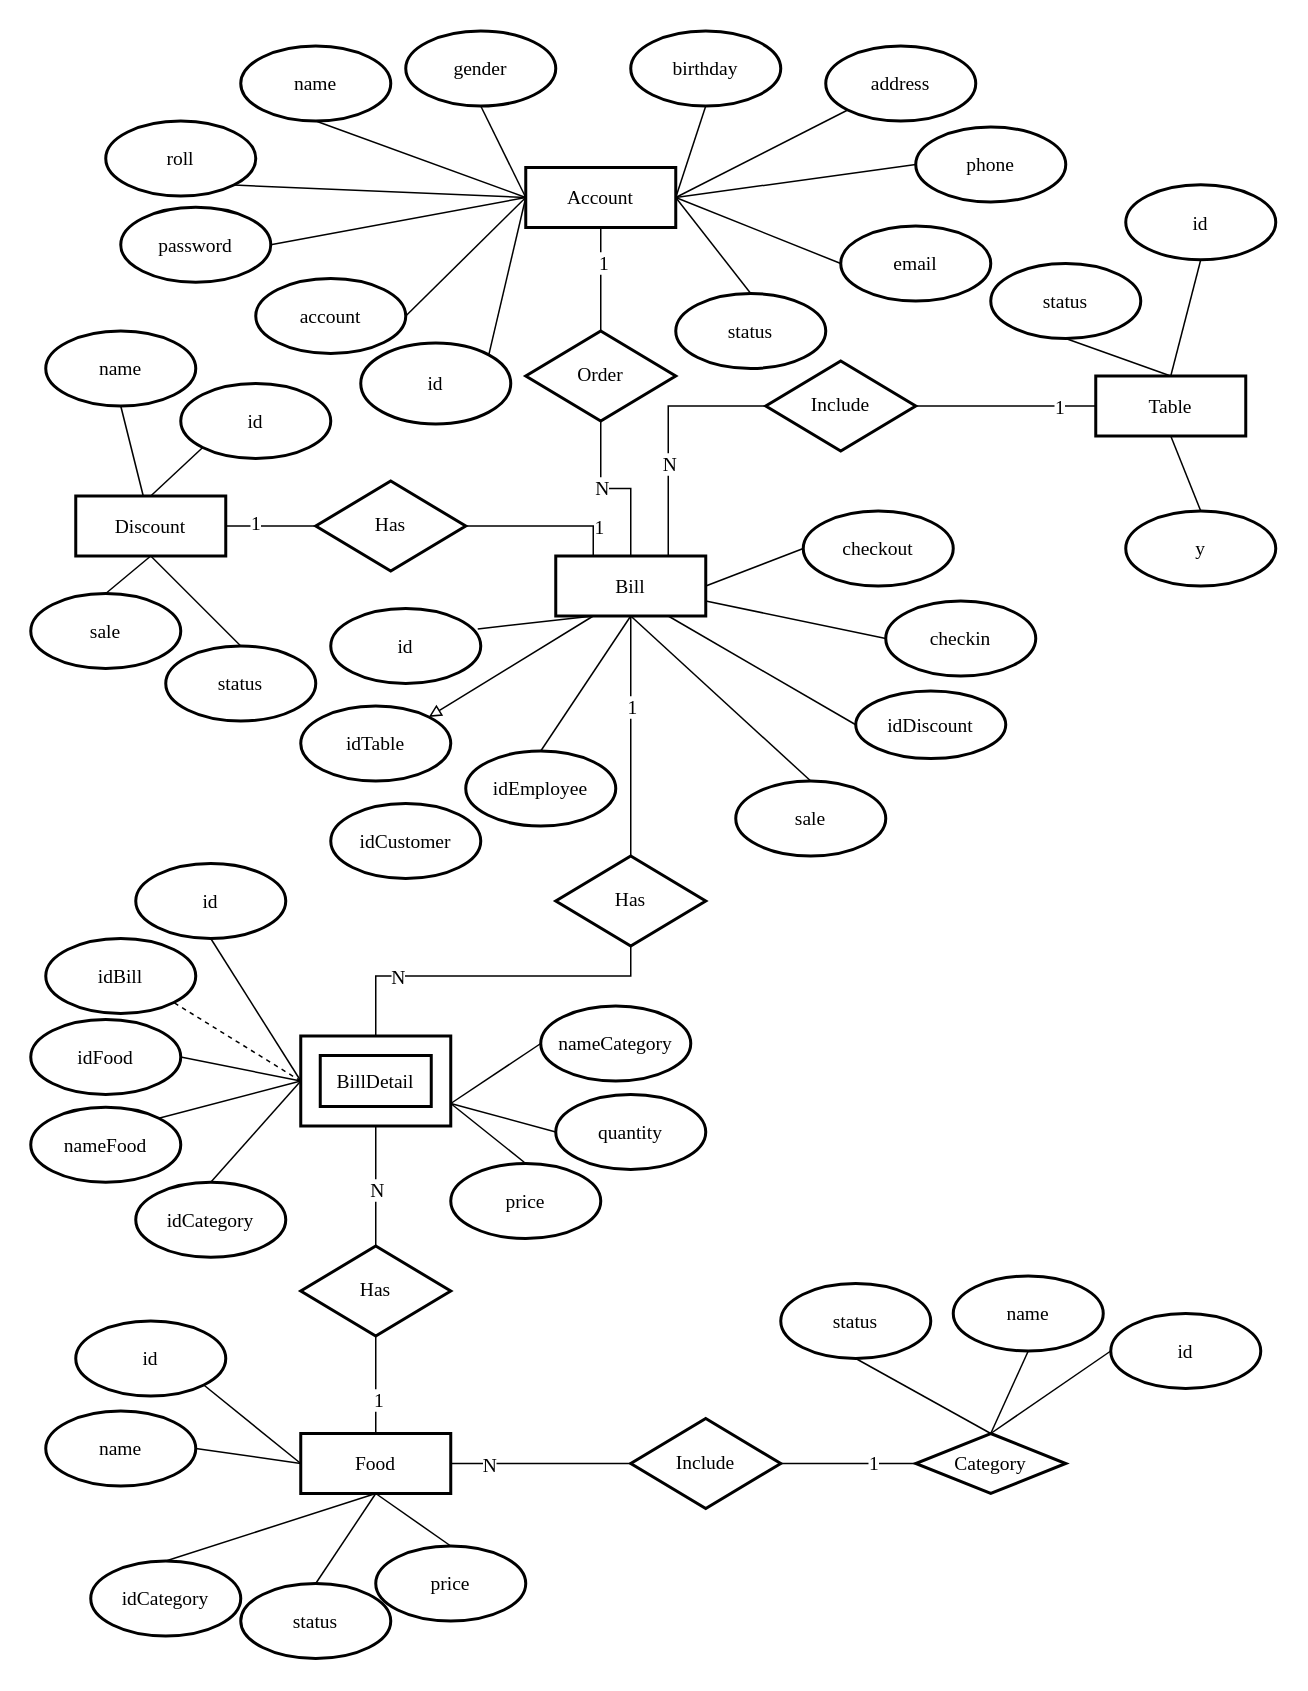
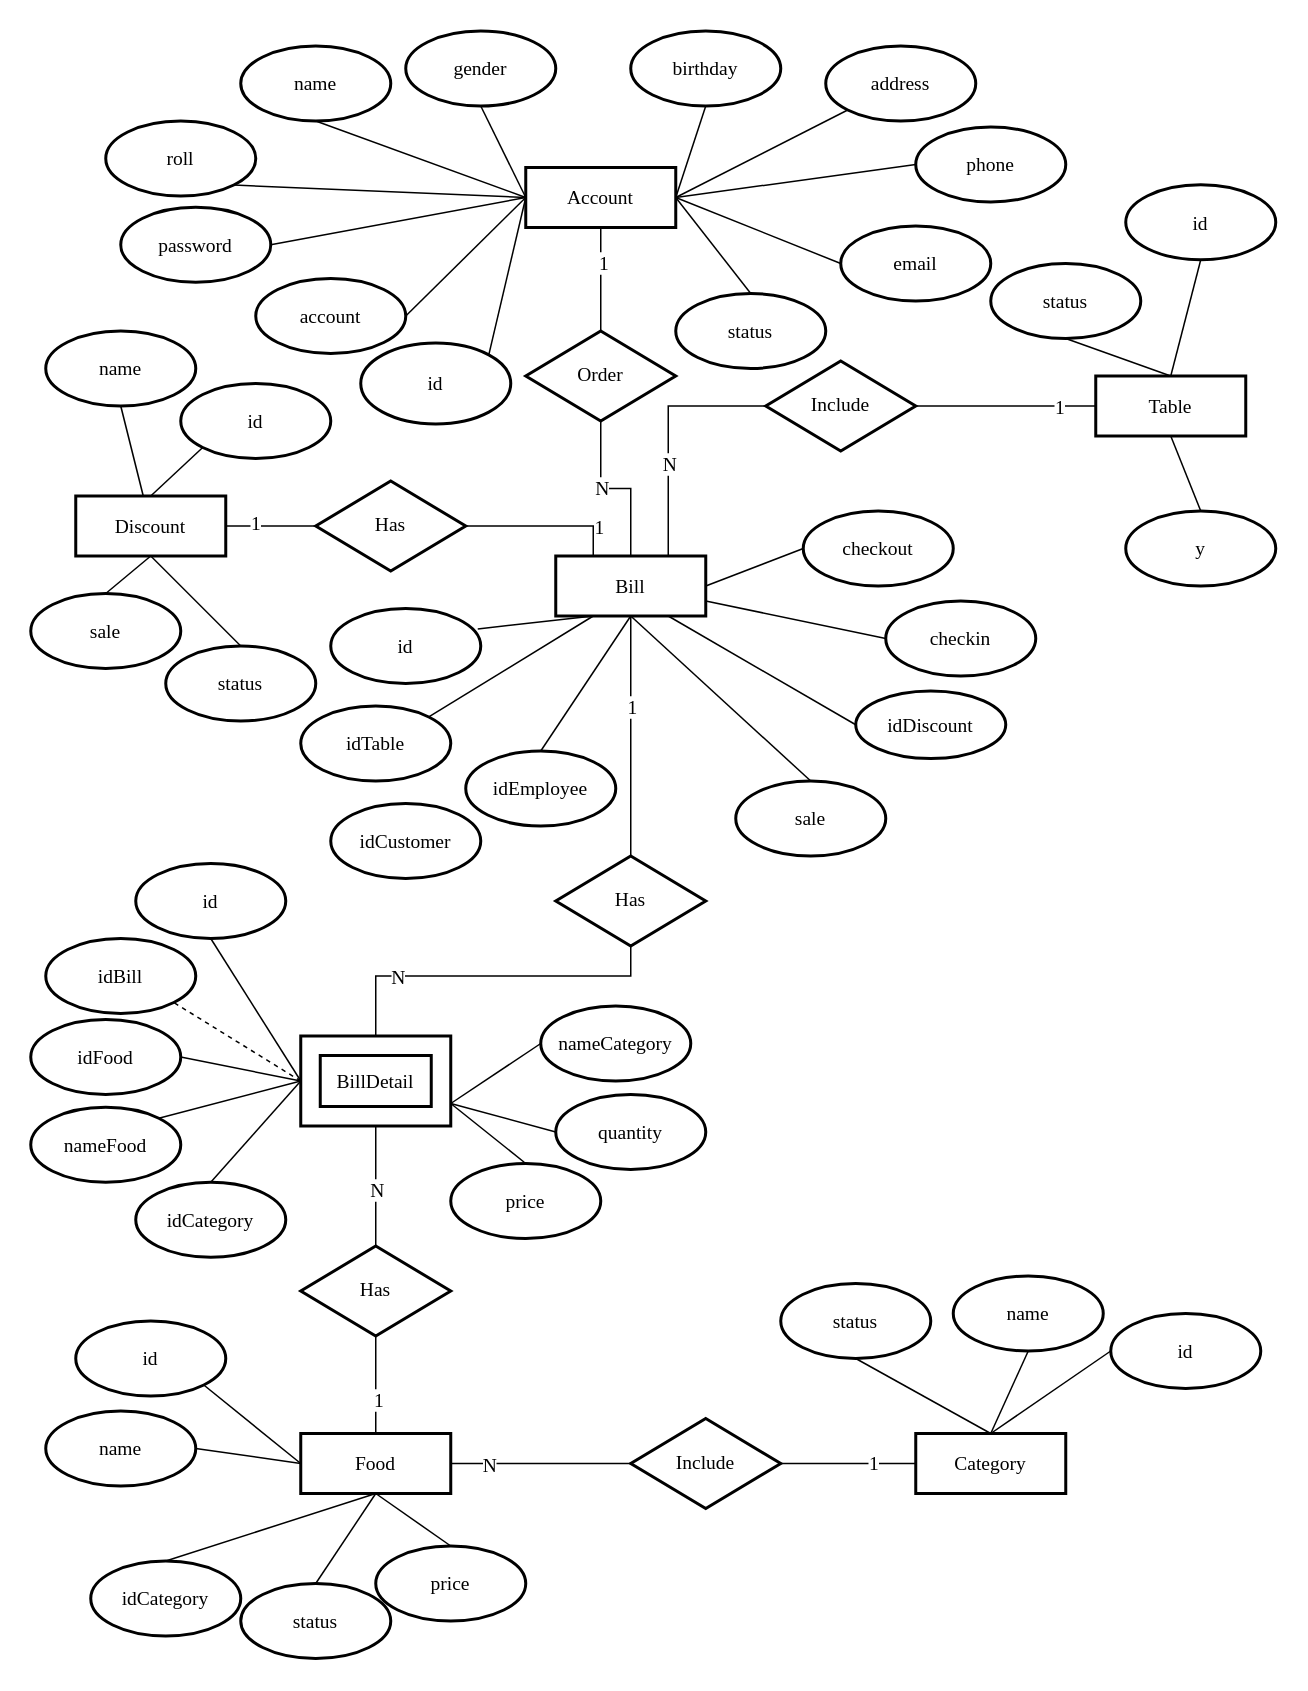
(441, 709) -> (436, 713)
(991, 1463) -> (991, 1463)
